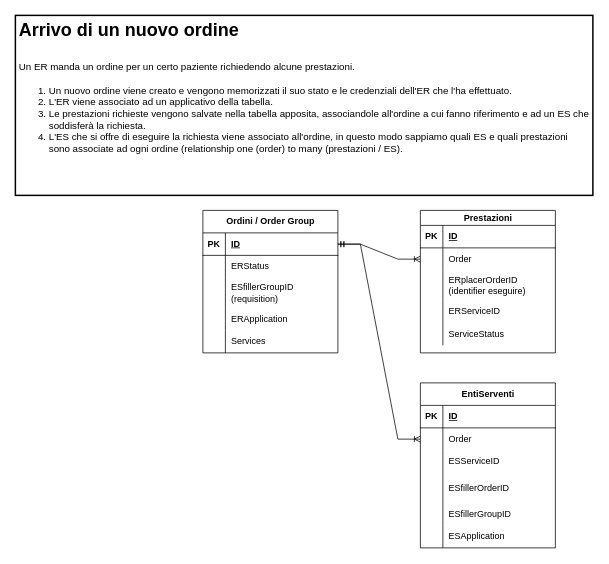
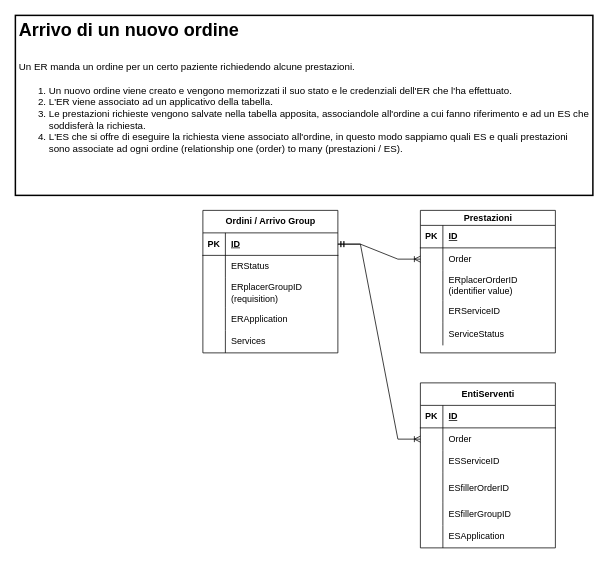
(271, 222) -> (271, 222)
(496, 285) -> (488, 285)
(285, 293) -> (285, 293)
